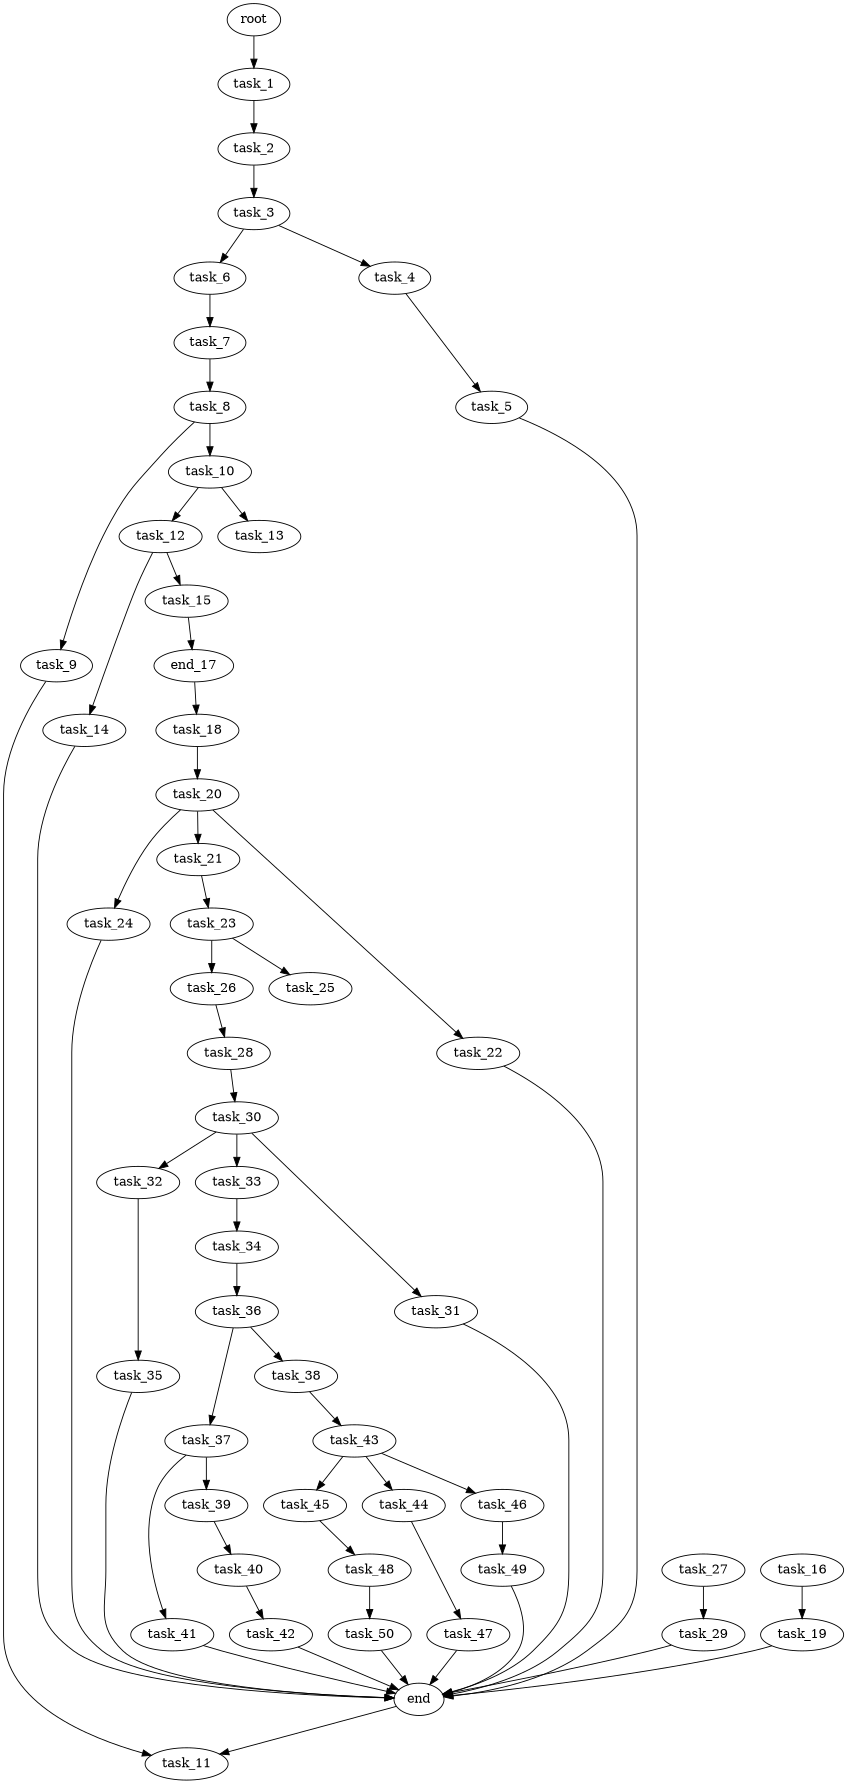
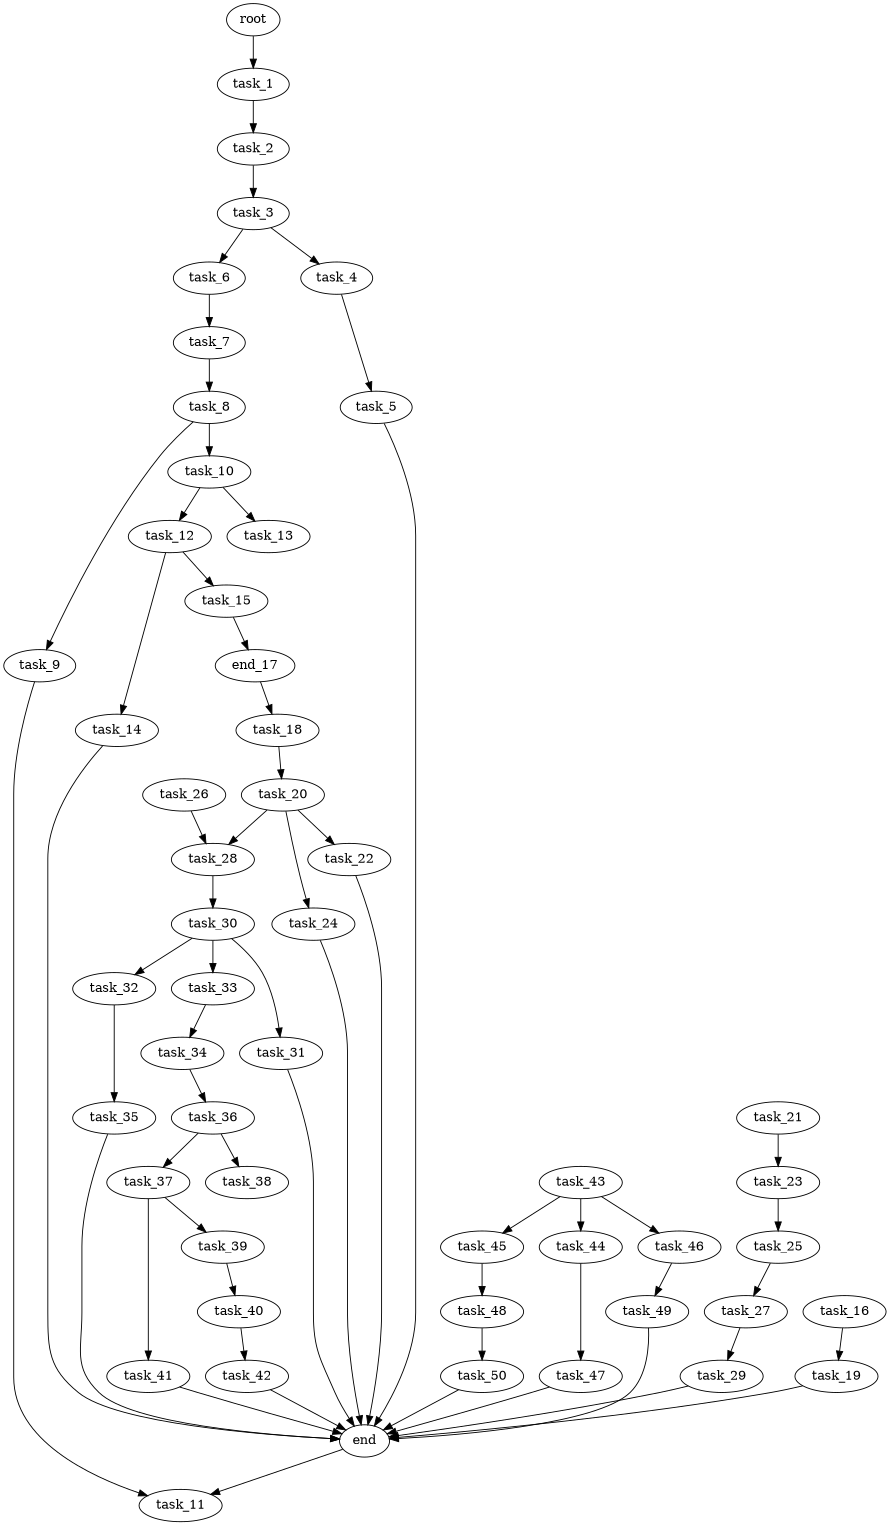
(198, 823) -> (251, 824)
(212, 952) -> none
none -> (764, 1275)
(322, 1405) -> none
